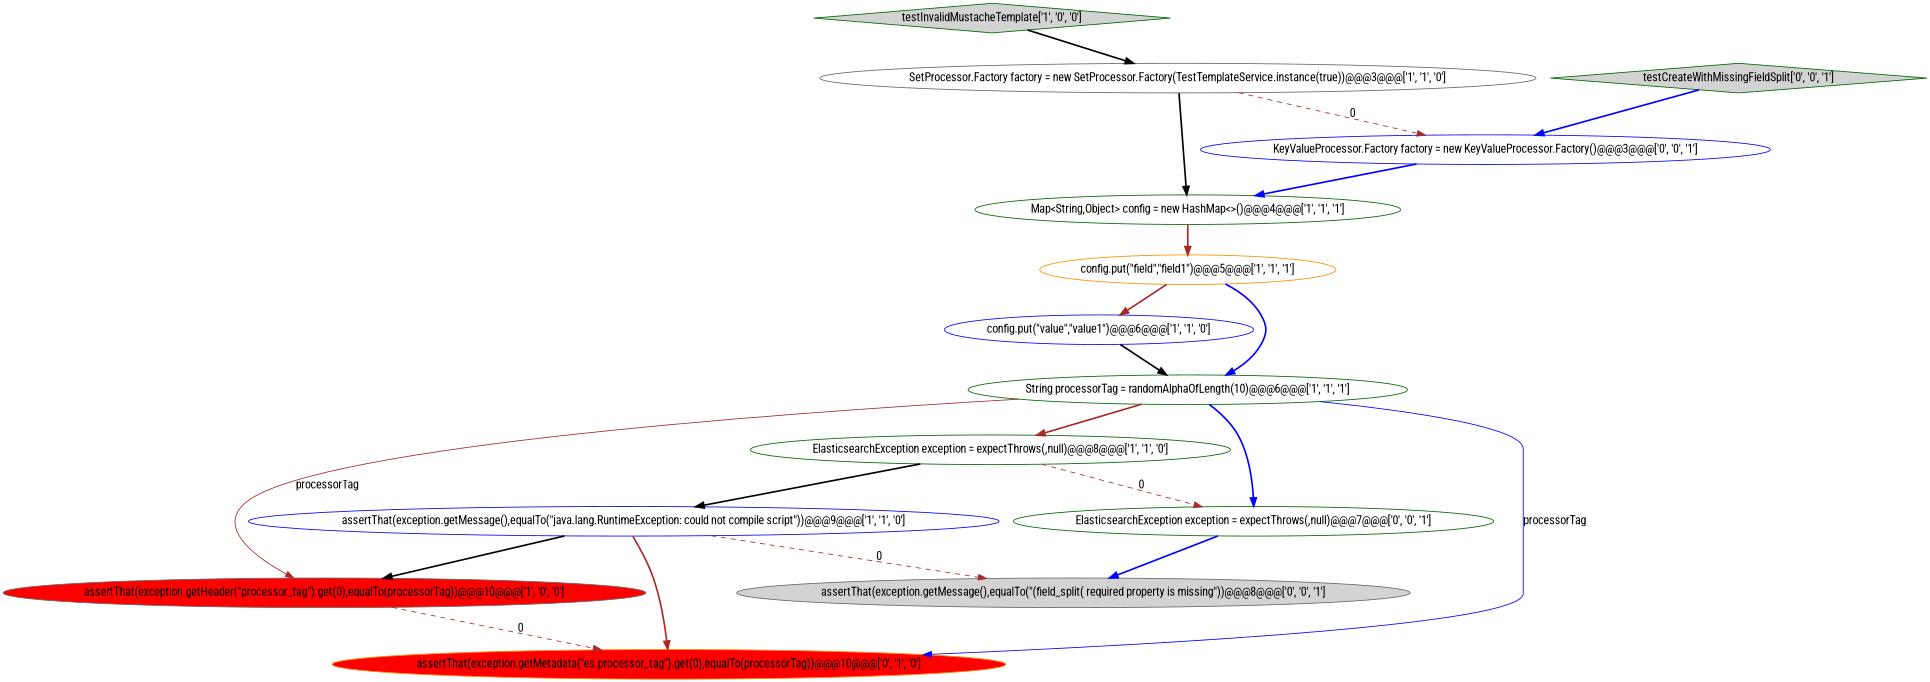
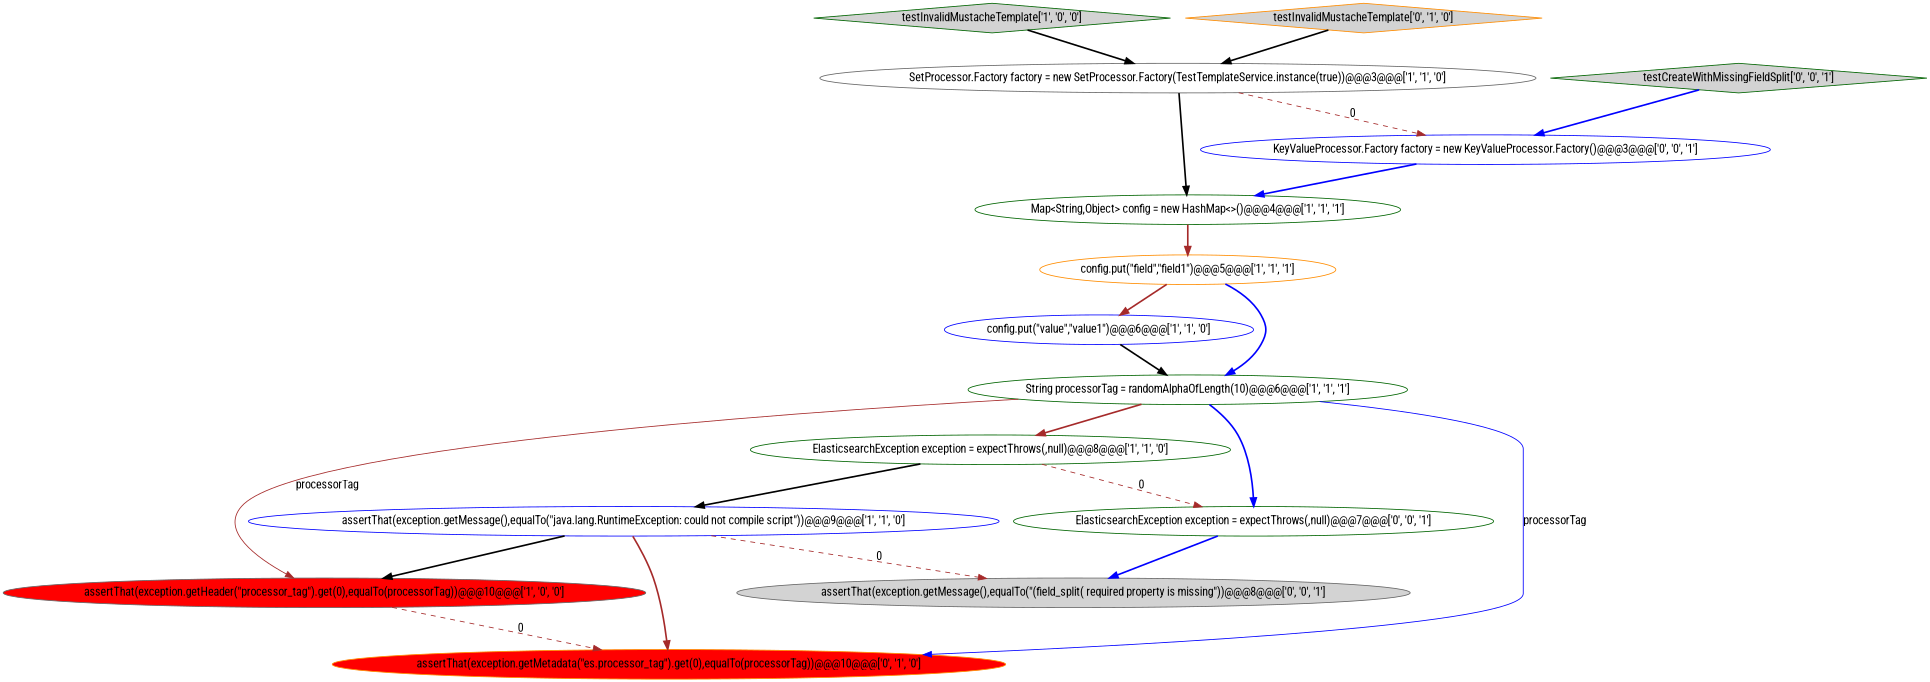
none -> (1364, 18)
